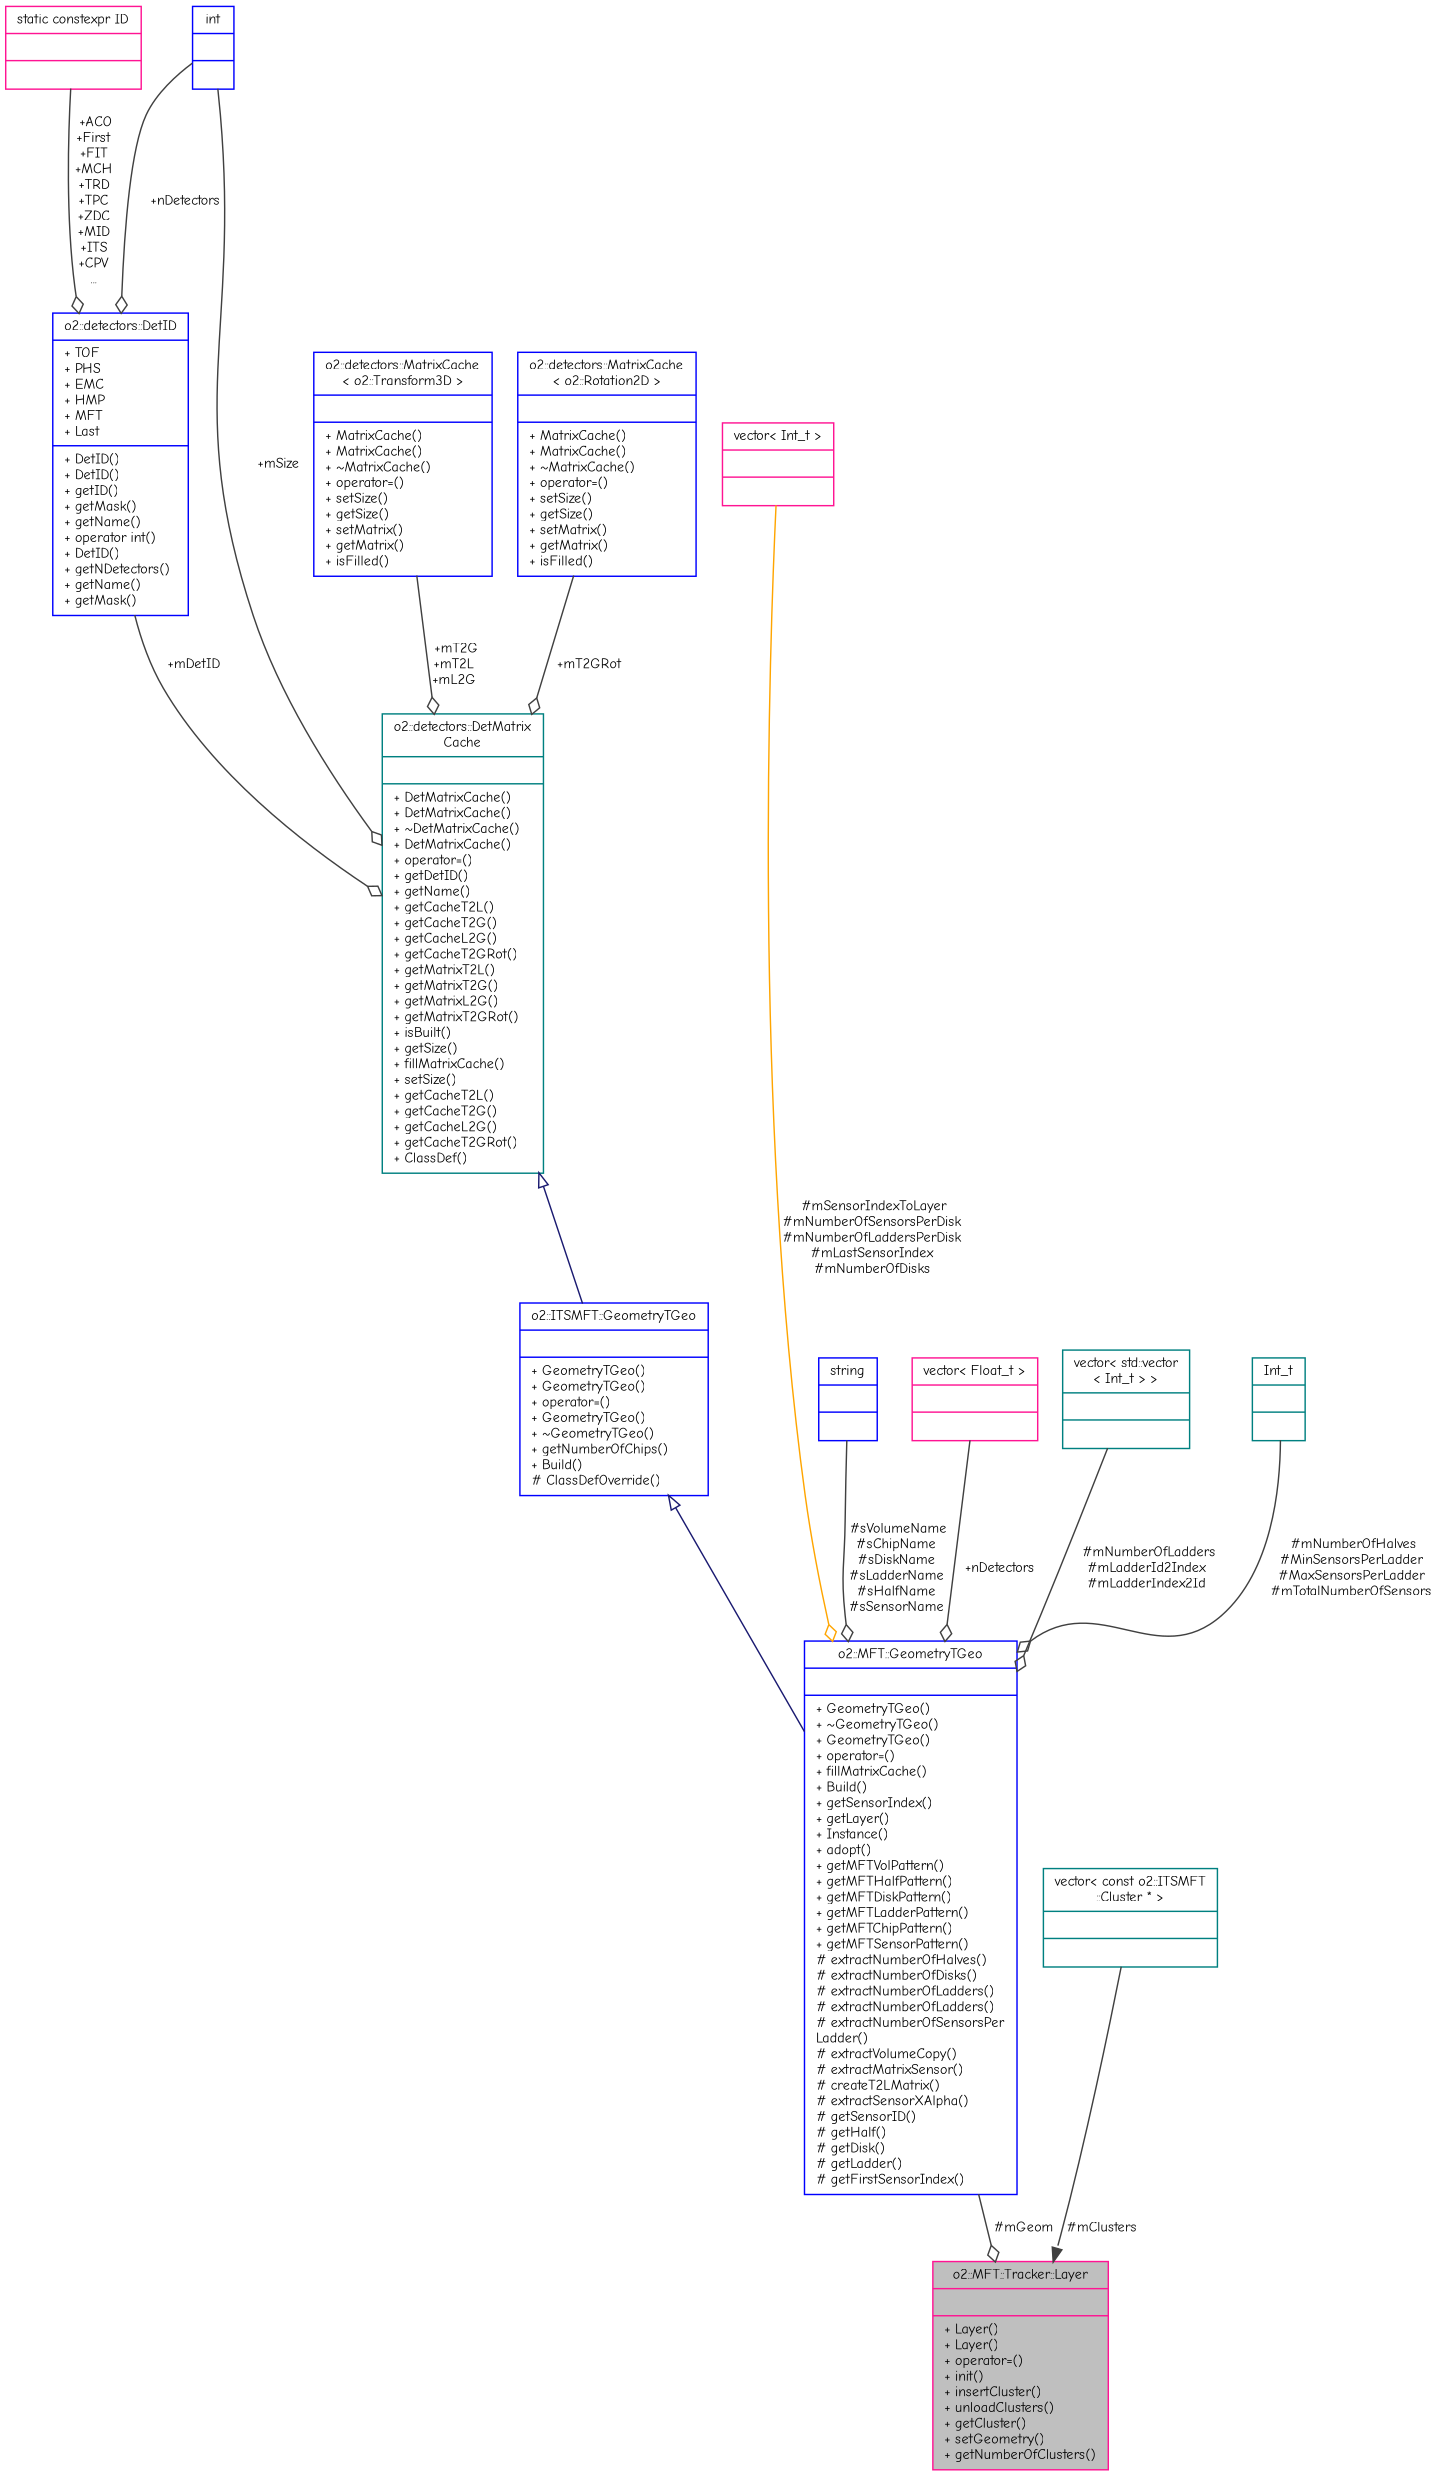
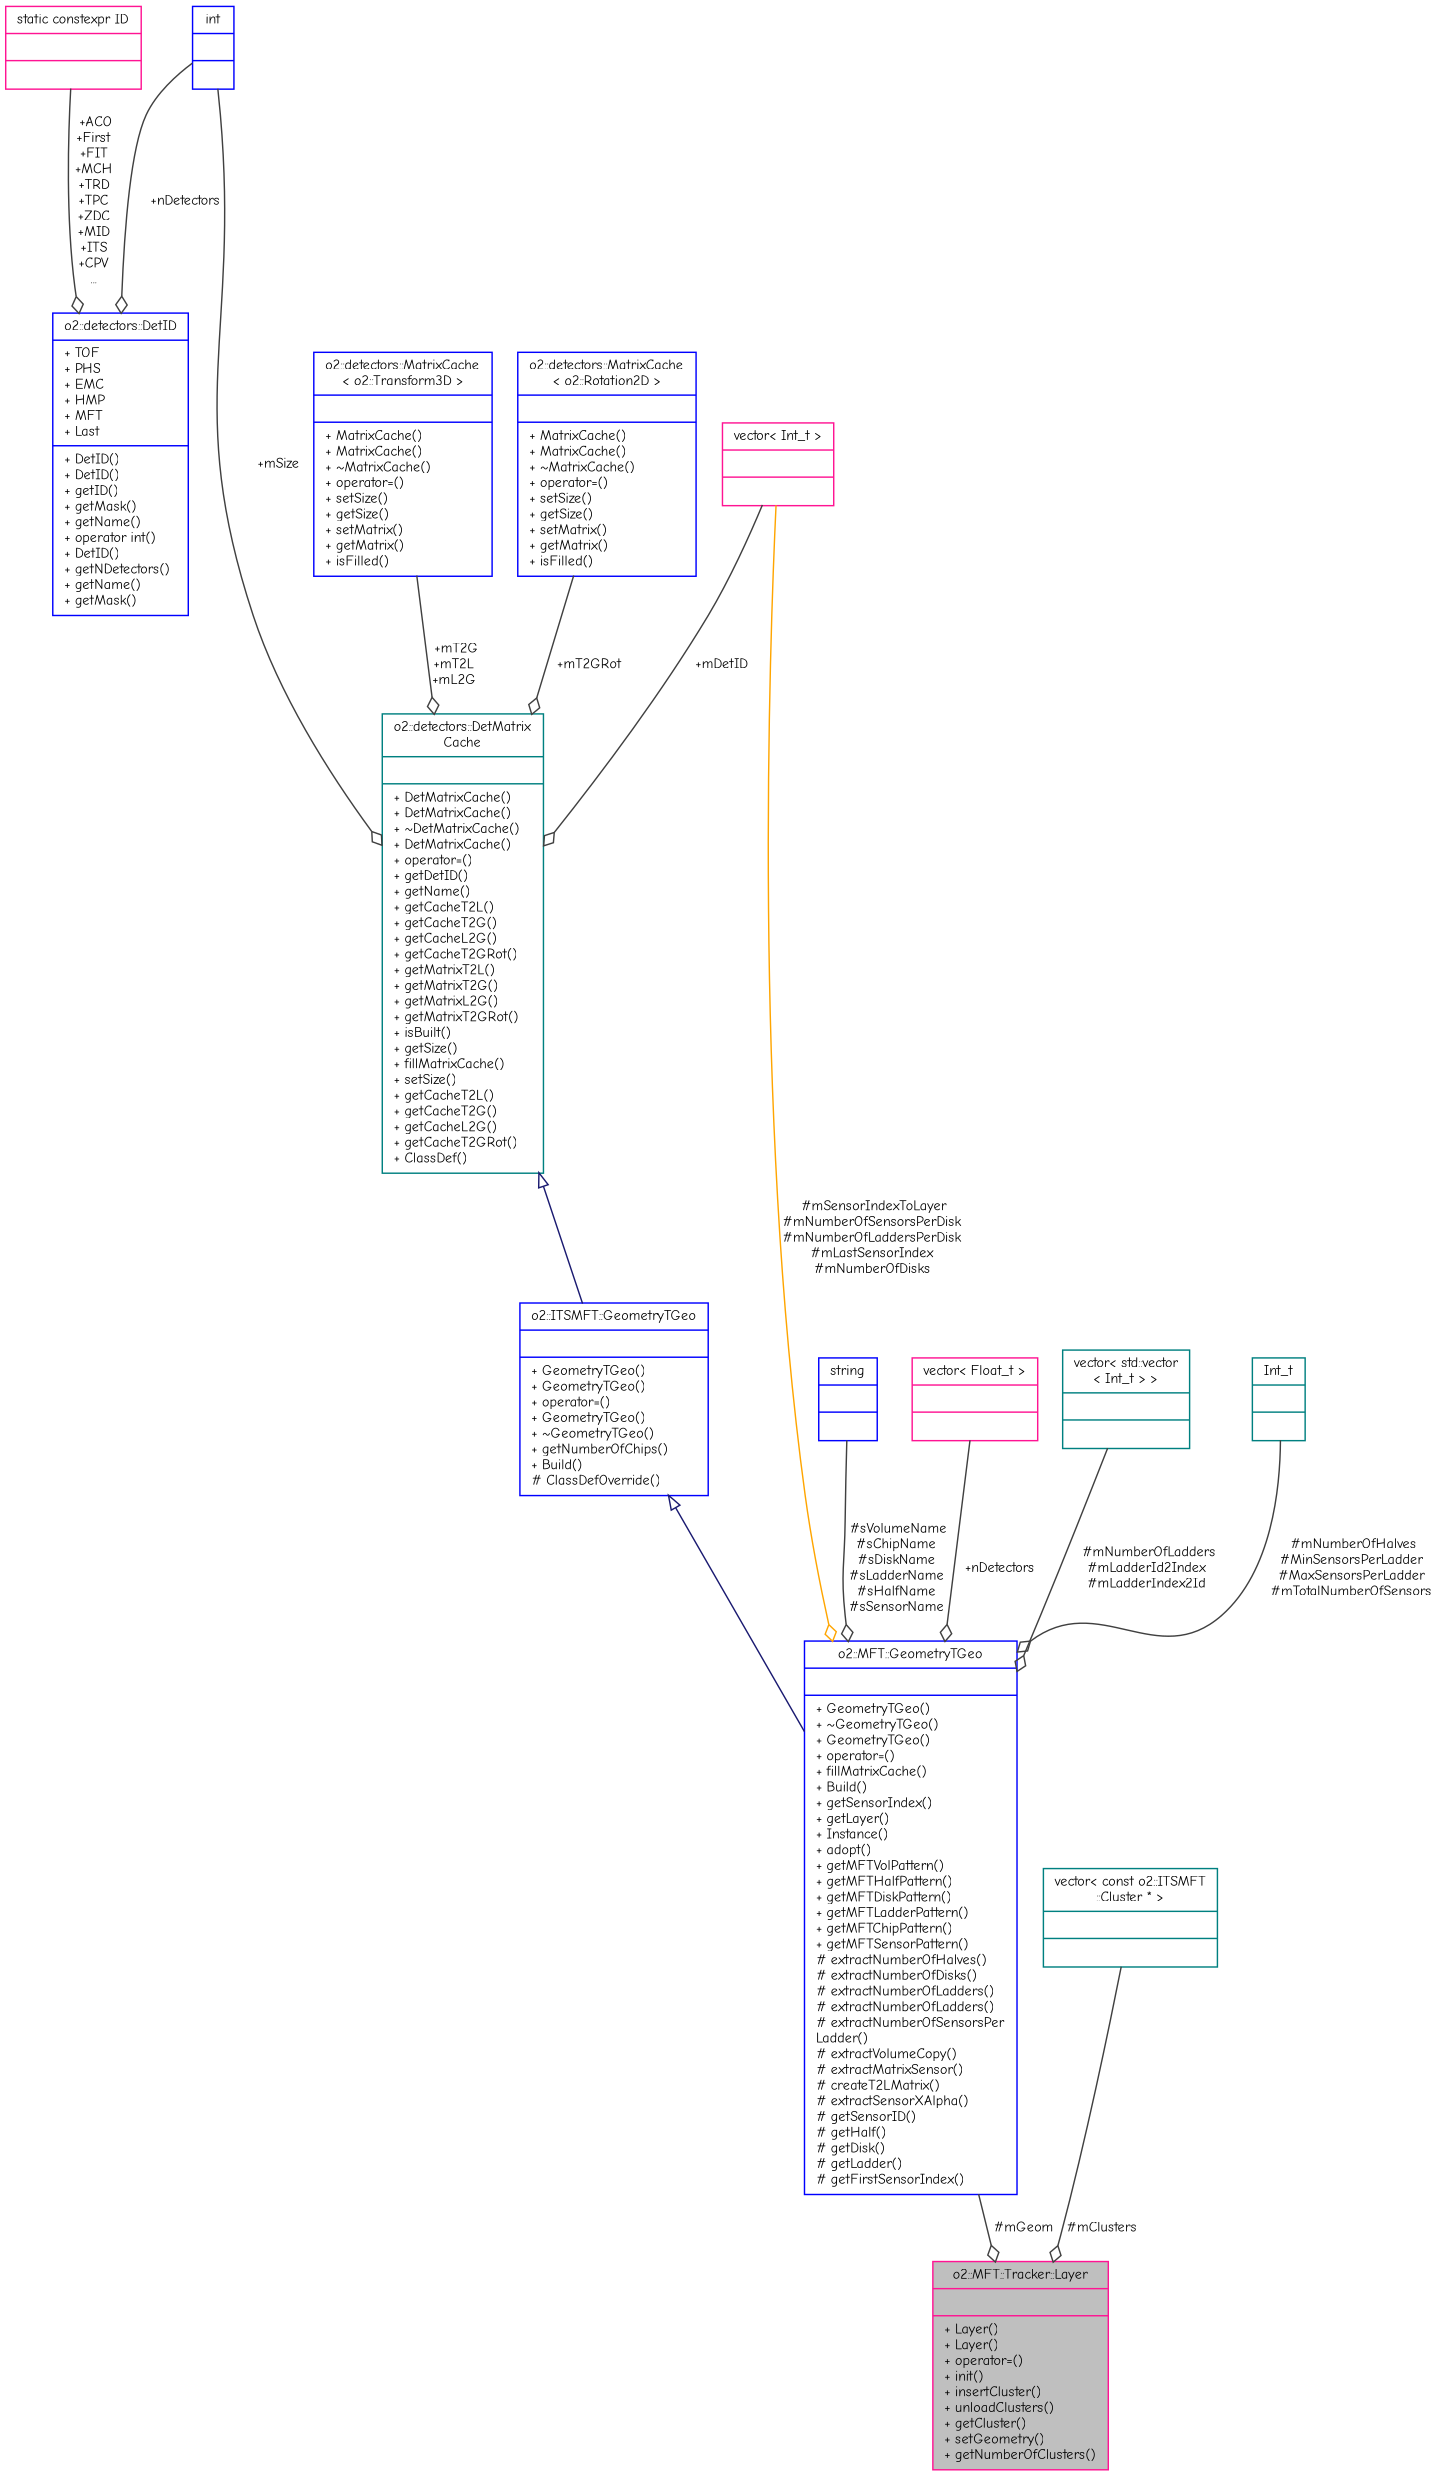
(227, 770) -> (670, 676)
(1092, 2107) -> (1092, 2107)
